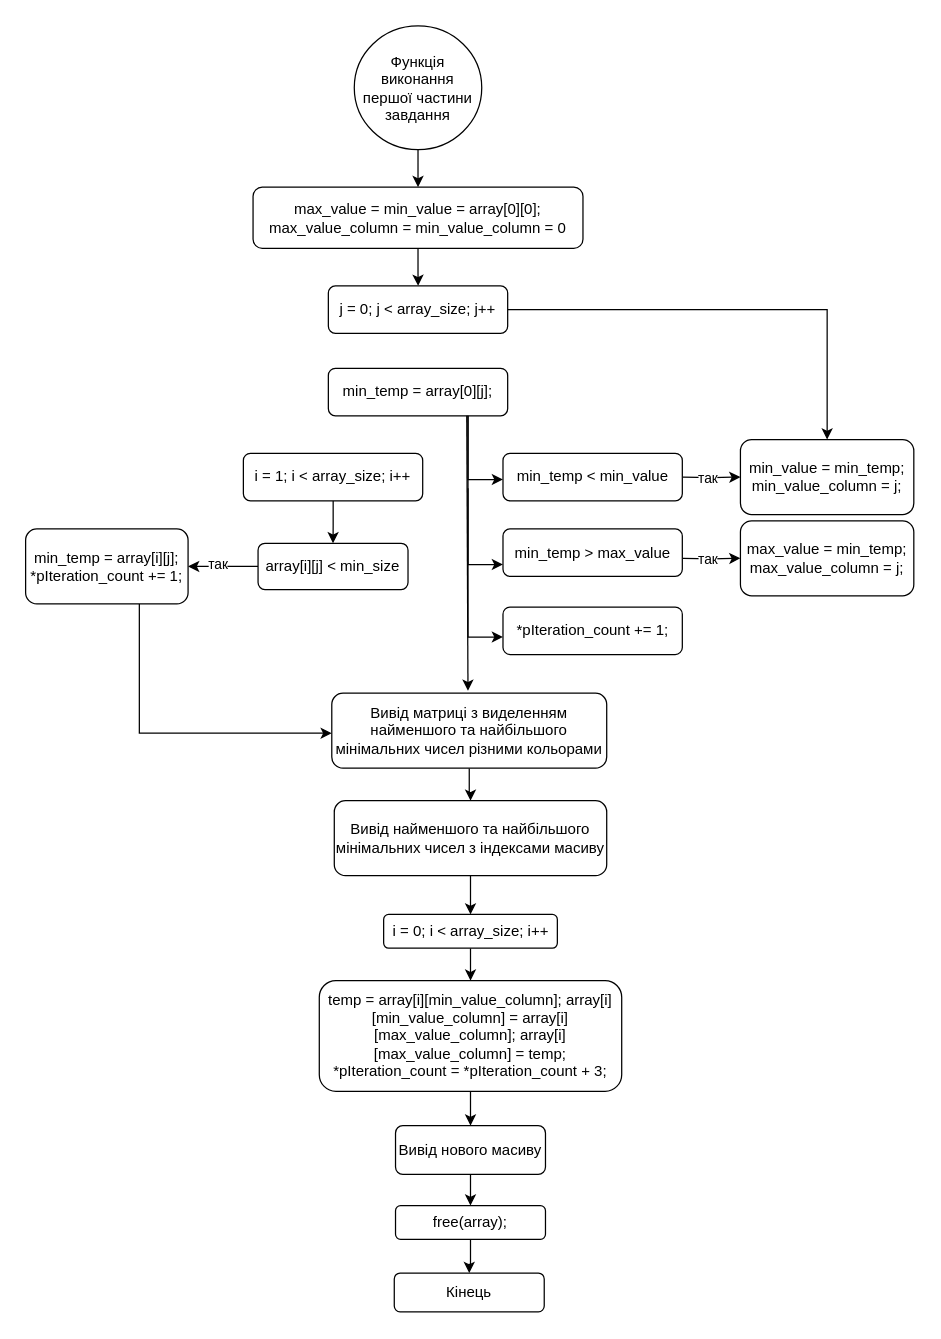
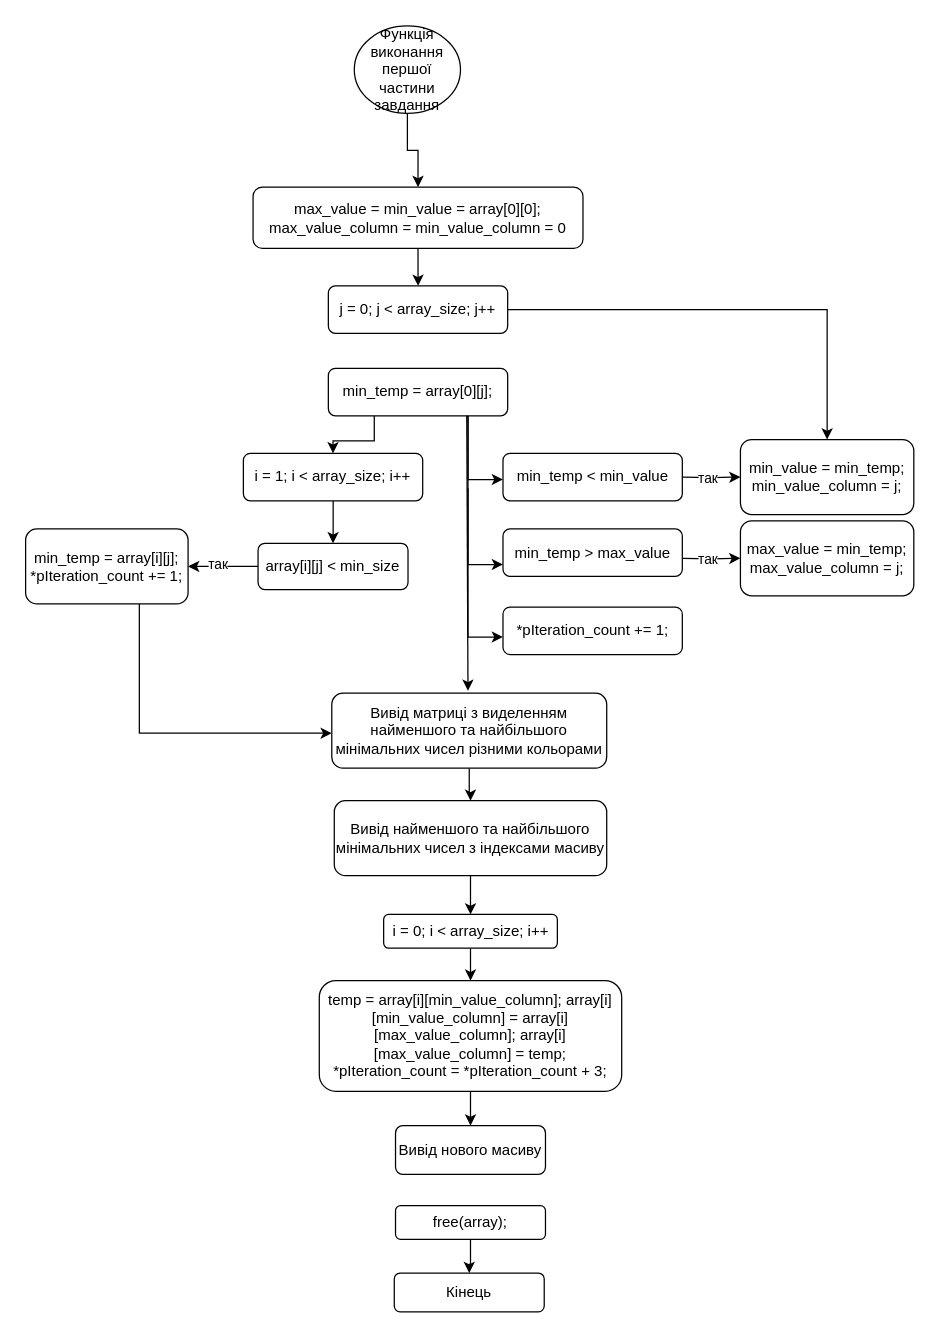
(418, 88) -> (408, 69)
none -> (364, 441)
(471, 1194) -> none
